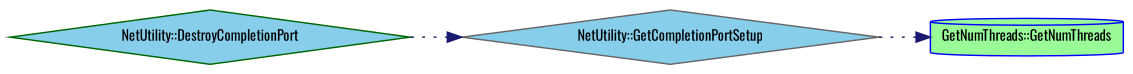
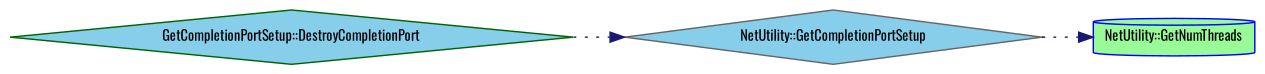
(210, 37) -> (292, 37)
(1027, 37) -> (1174, 37)
